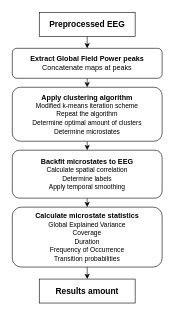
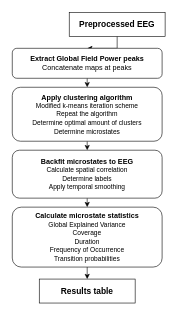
(87, 24) -> (117, 24)
(87, 291) -> (87, 291)
